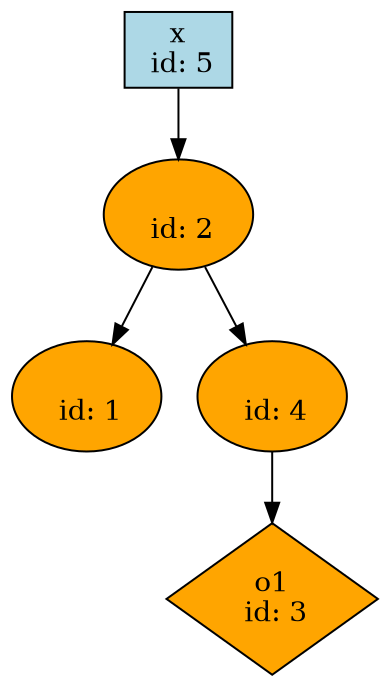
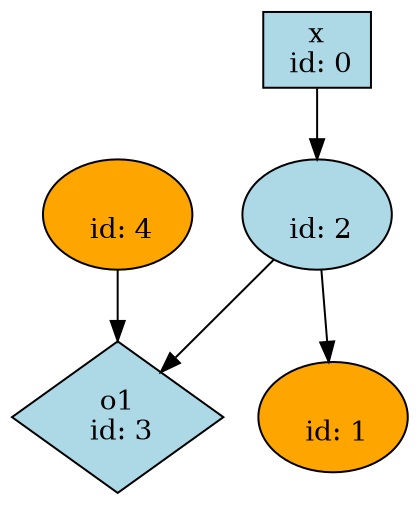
(178, 50) -> (317, 50)
(178, 215) -> (317, 215)
(221, 297) -> (225, 309)
(272, 599) -> (118, 417)
